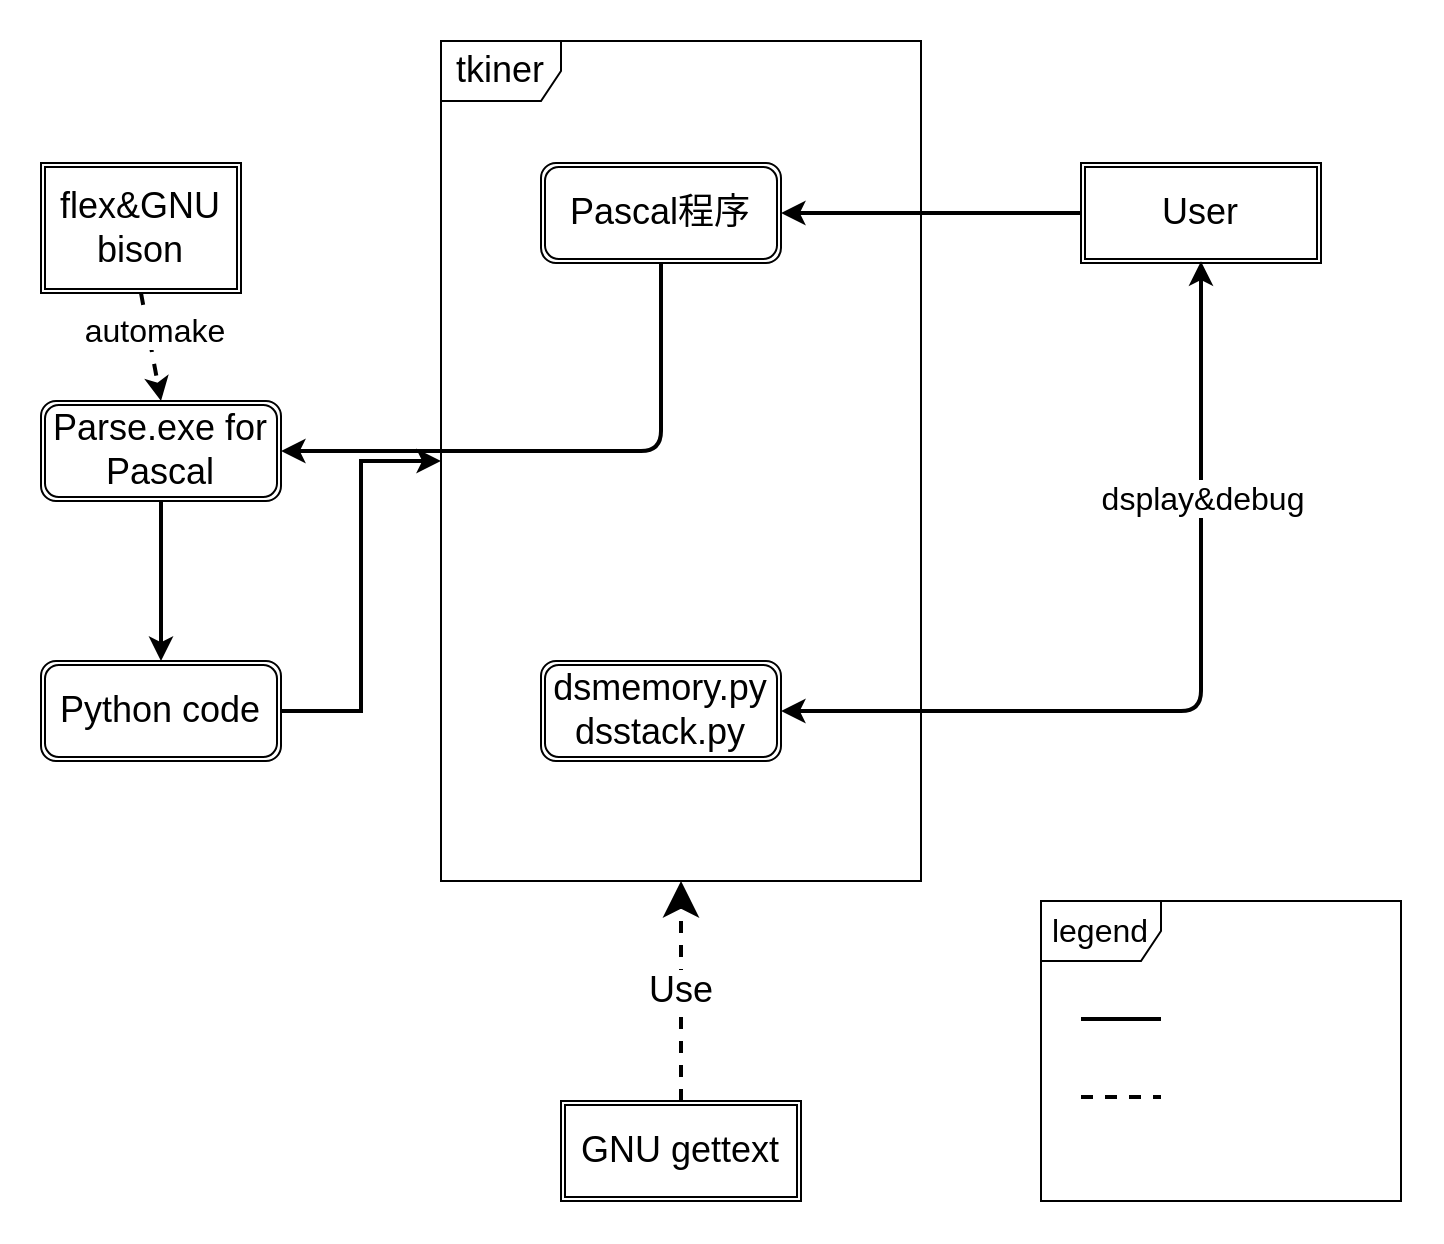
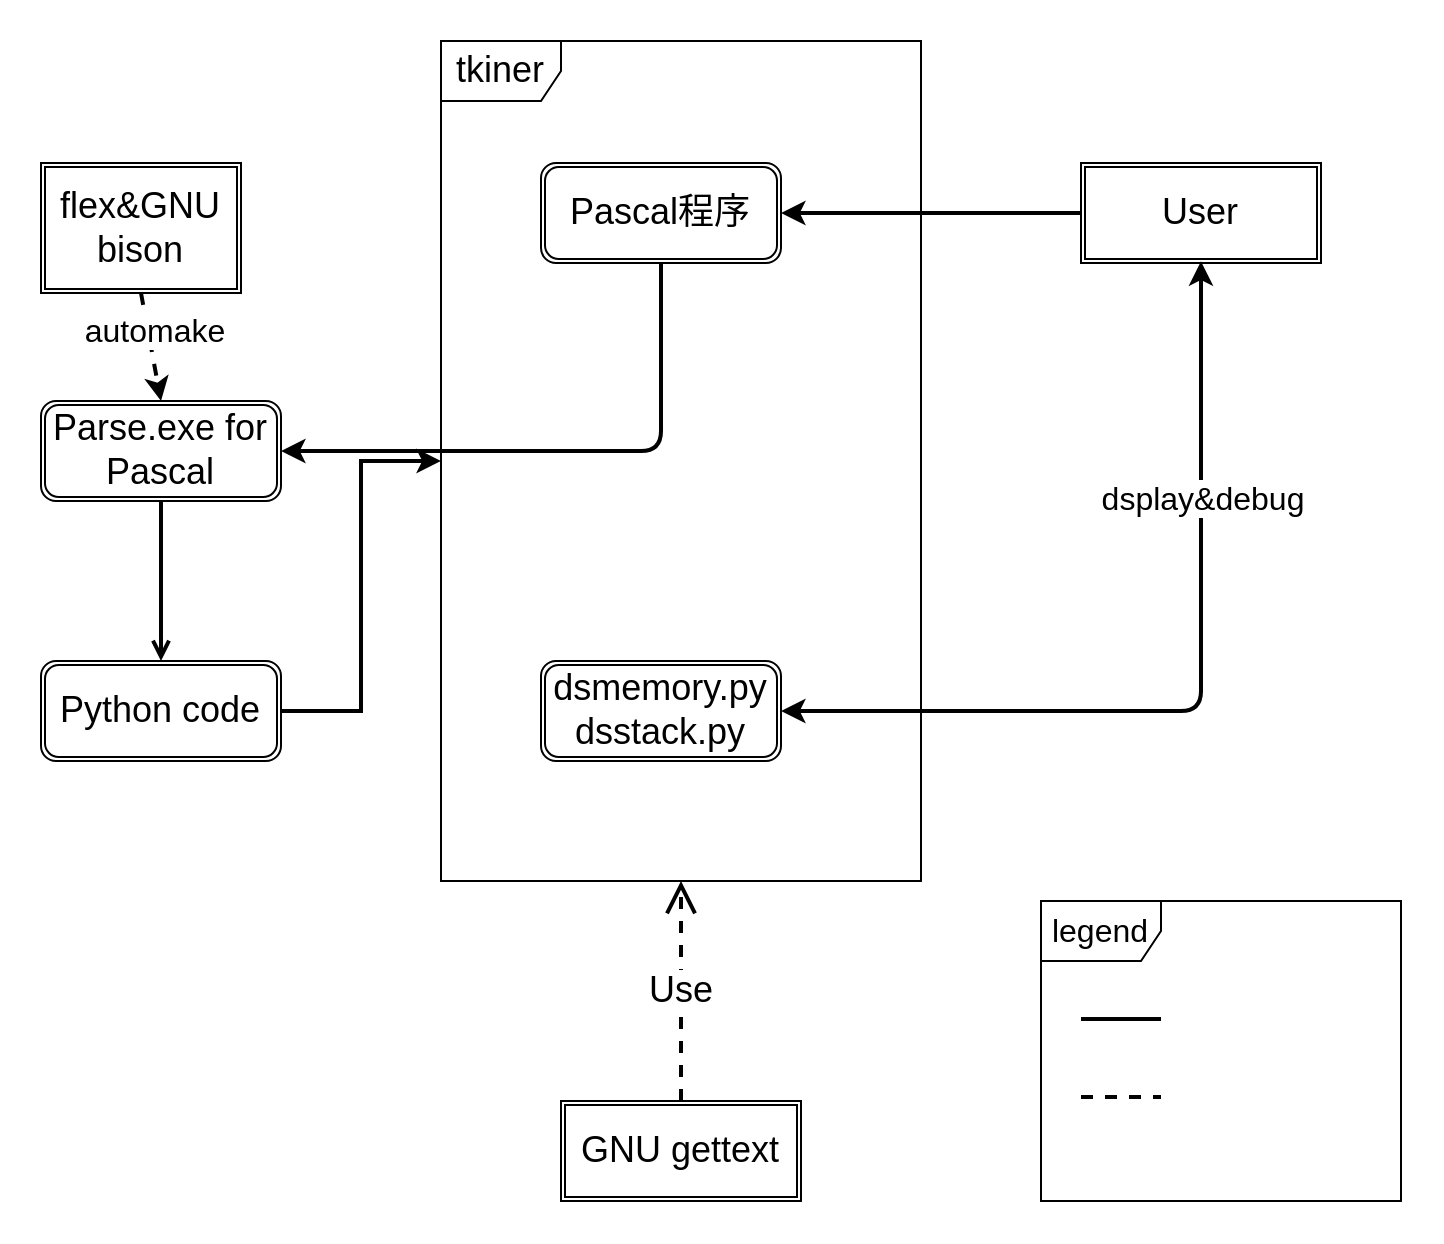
(161, 642) -> (161, 643)
(681, 909) -> (681, 901)
